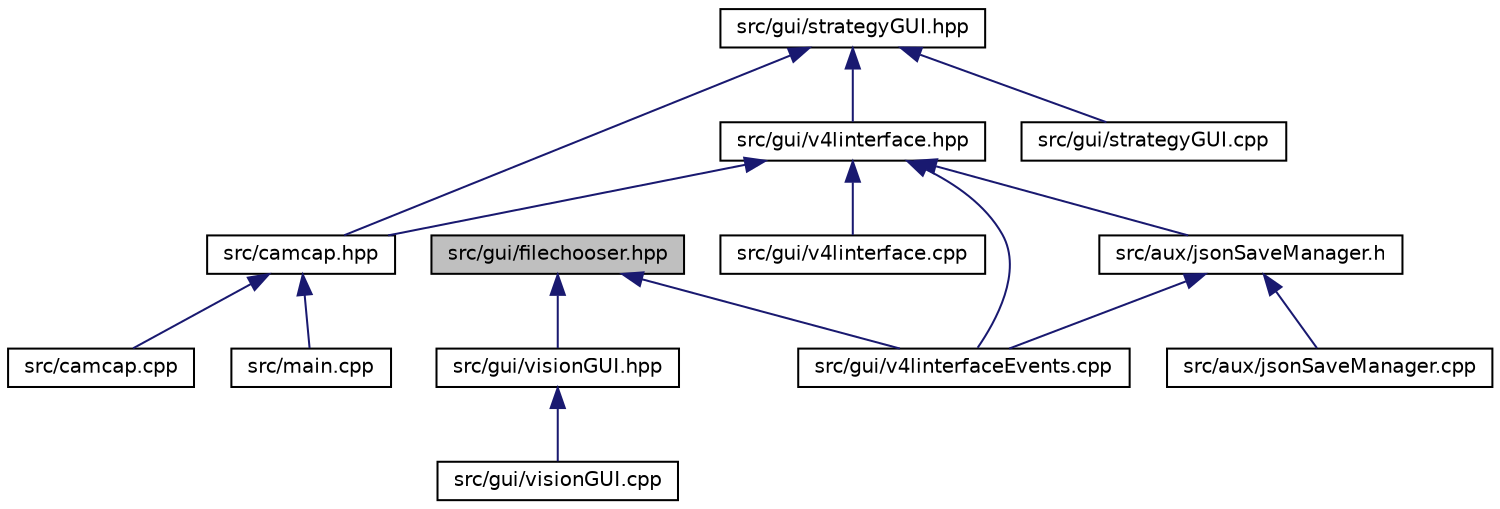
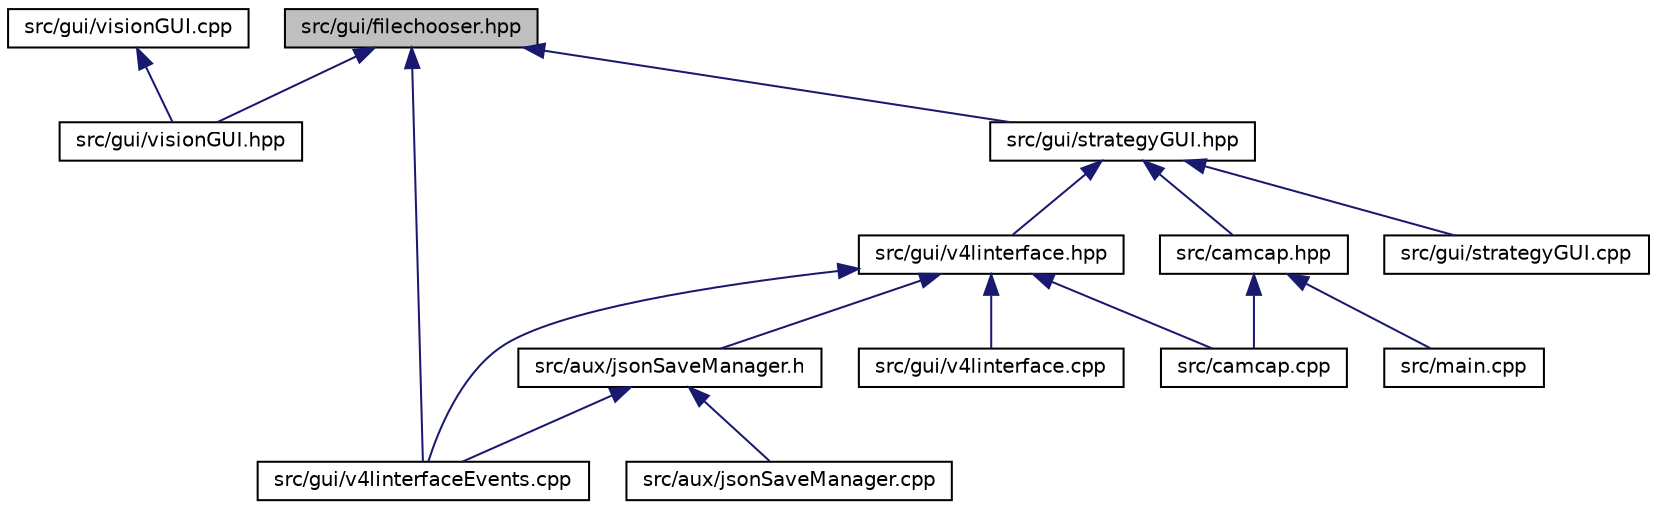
none -> (777, 86)
(567, 200) -> (1132, 315)
(558, 435) -> (159, 94)
